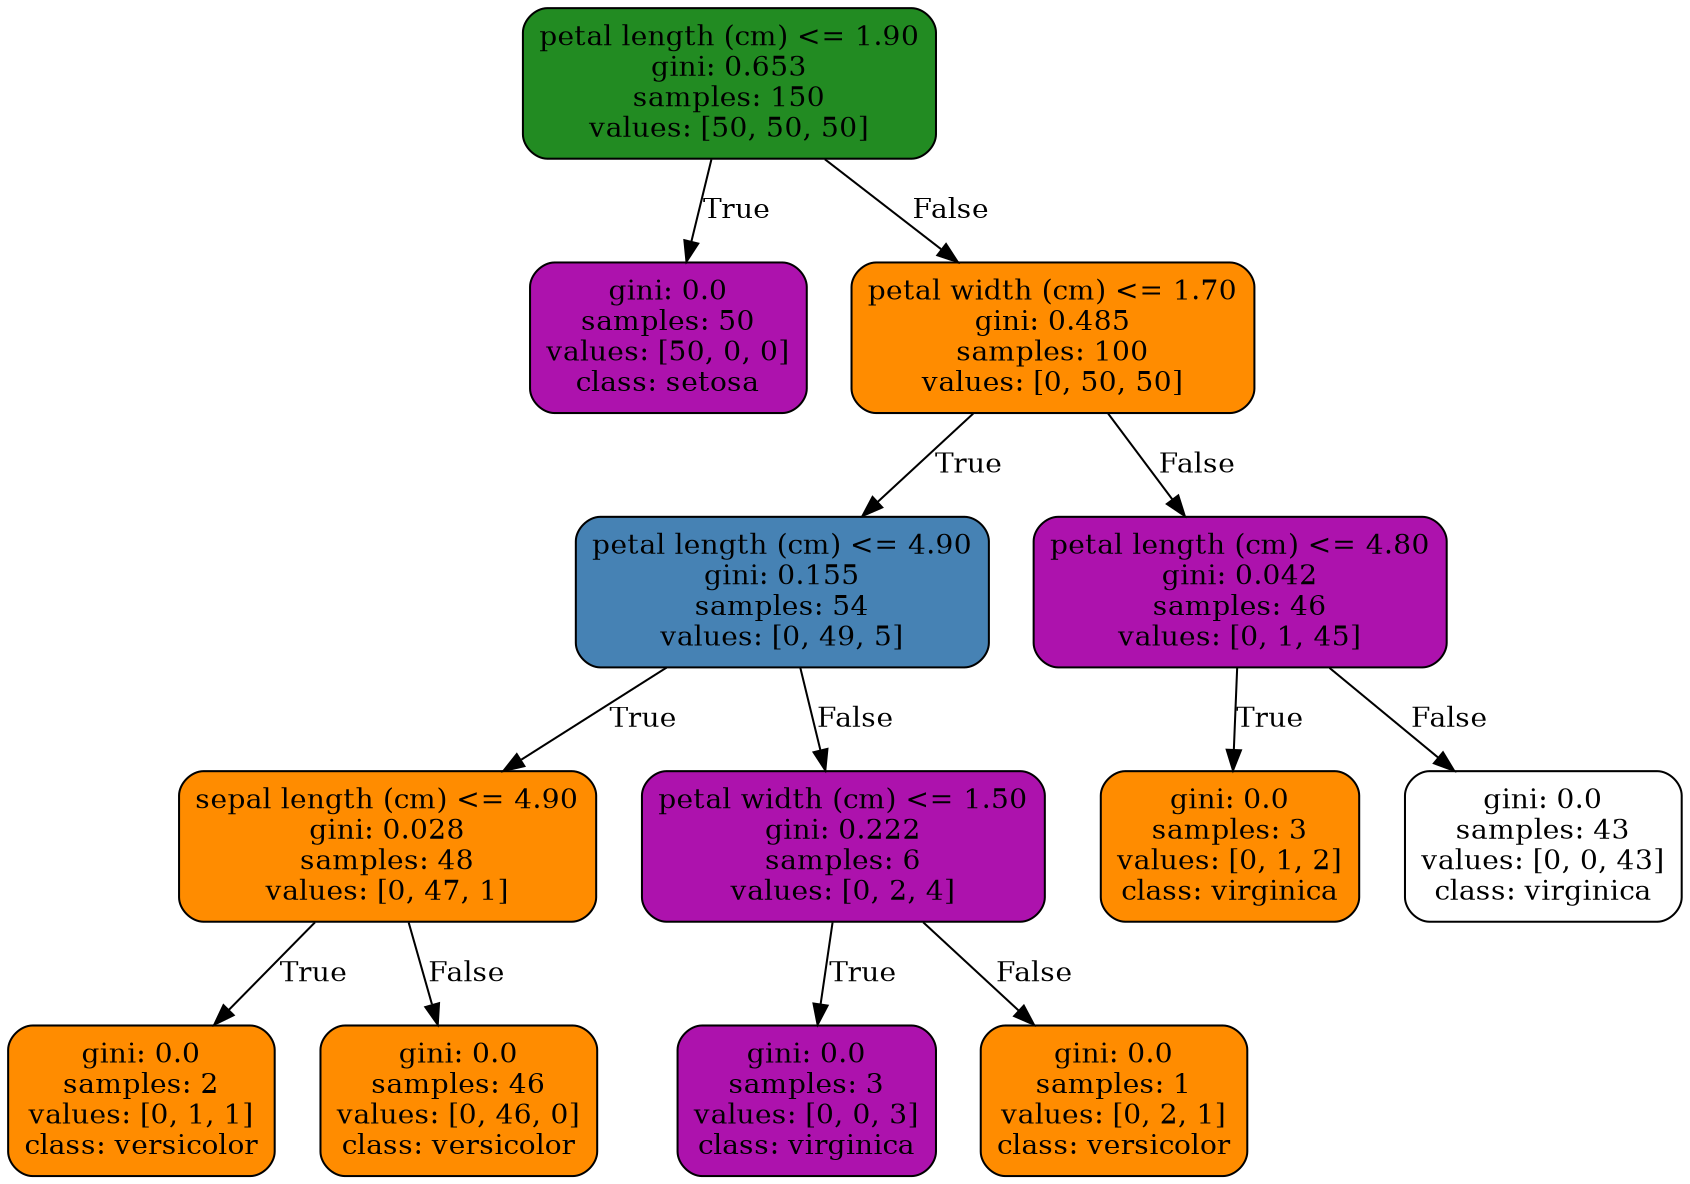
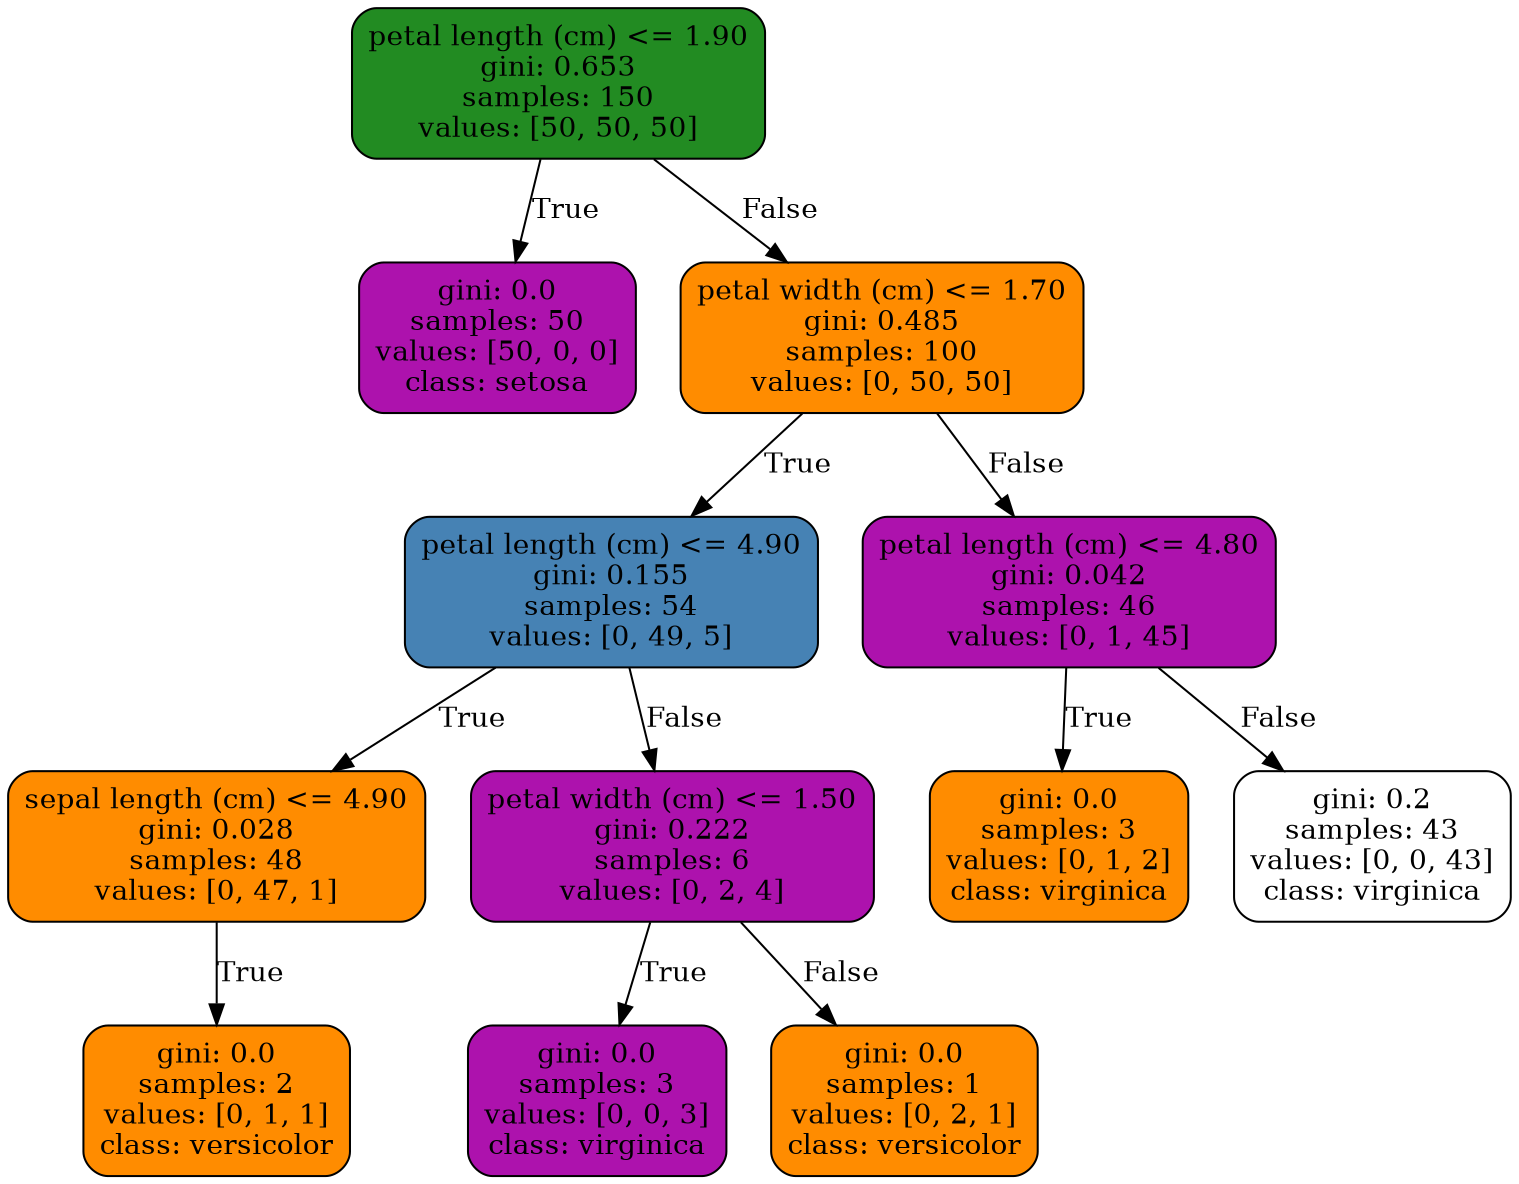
(1543, 846) -> (1372, 846)
(459, 1101) -> none
